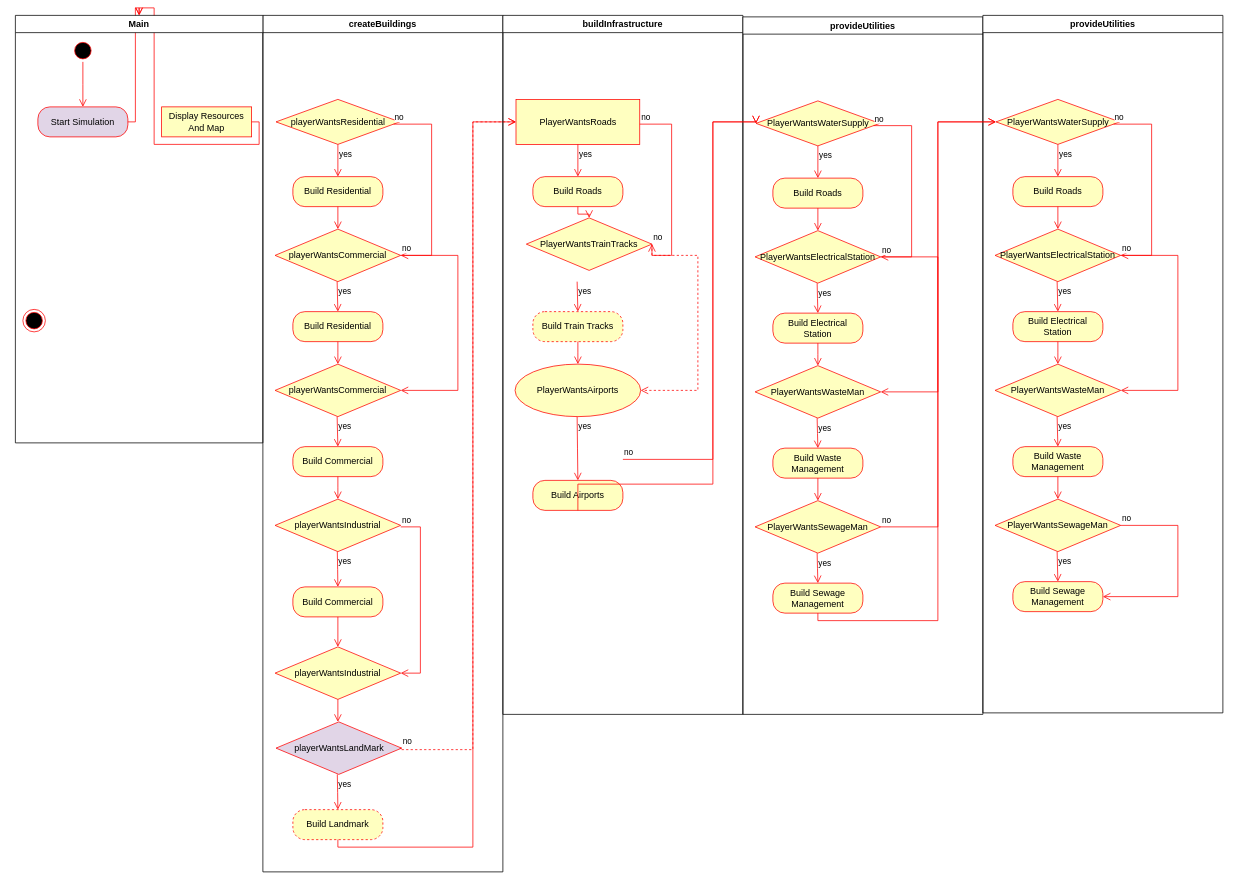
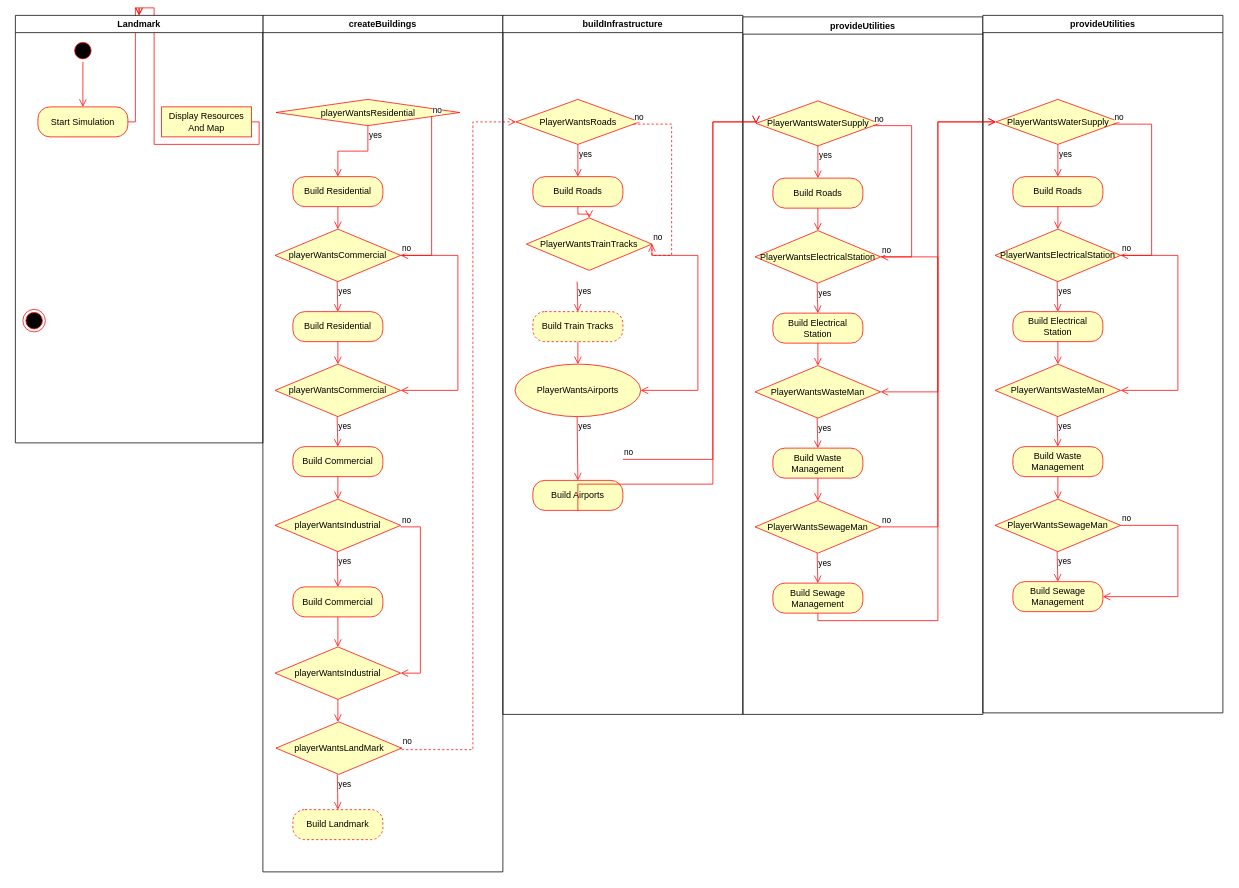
(139, 24) -> (139, 24)
(83, 122) -> (83, 122)
(338, 122) -> (368, 113)
(578, 122) -> (578, 122)
(672, 173) -> (672, 169)
(698, 338) -> (698, 338)
(339, 748) -> (339, 748)
(450, 847) -> none
